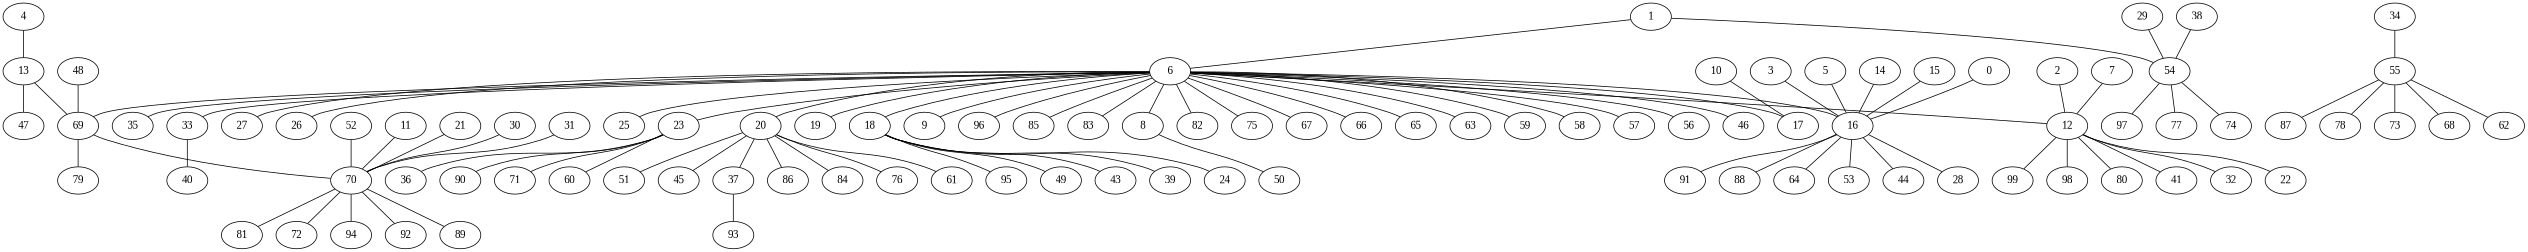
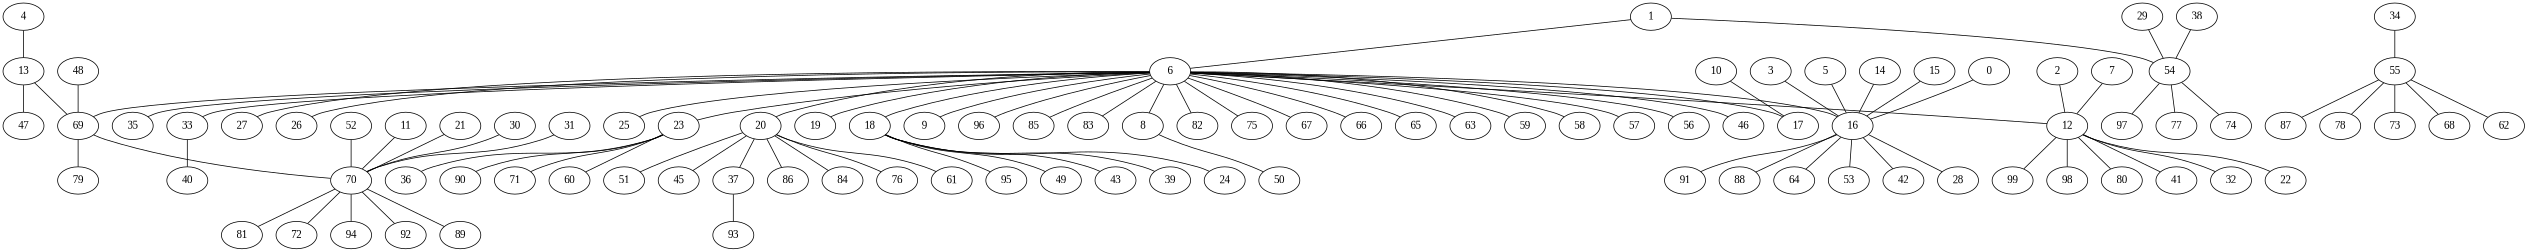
(1903, 180) -> (1903, 180)
